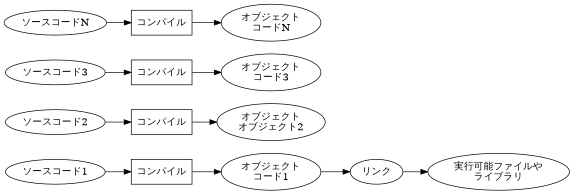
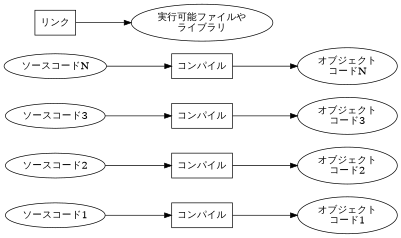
(271, 122) -> (347, 166)
(332, 172) -> none
(377, 172) -> (55, 23)
